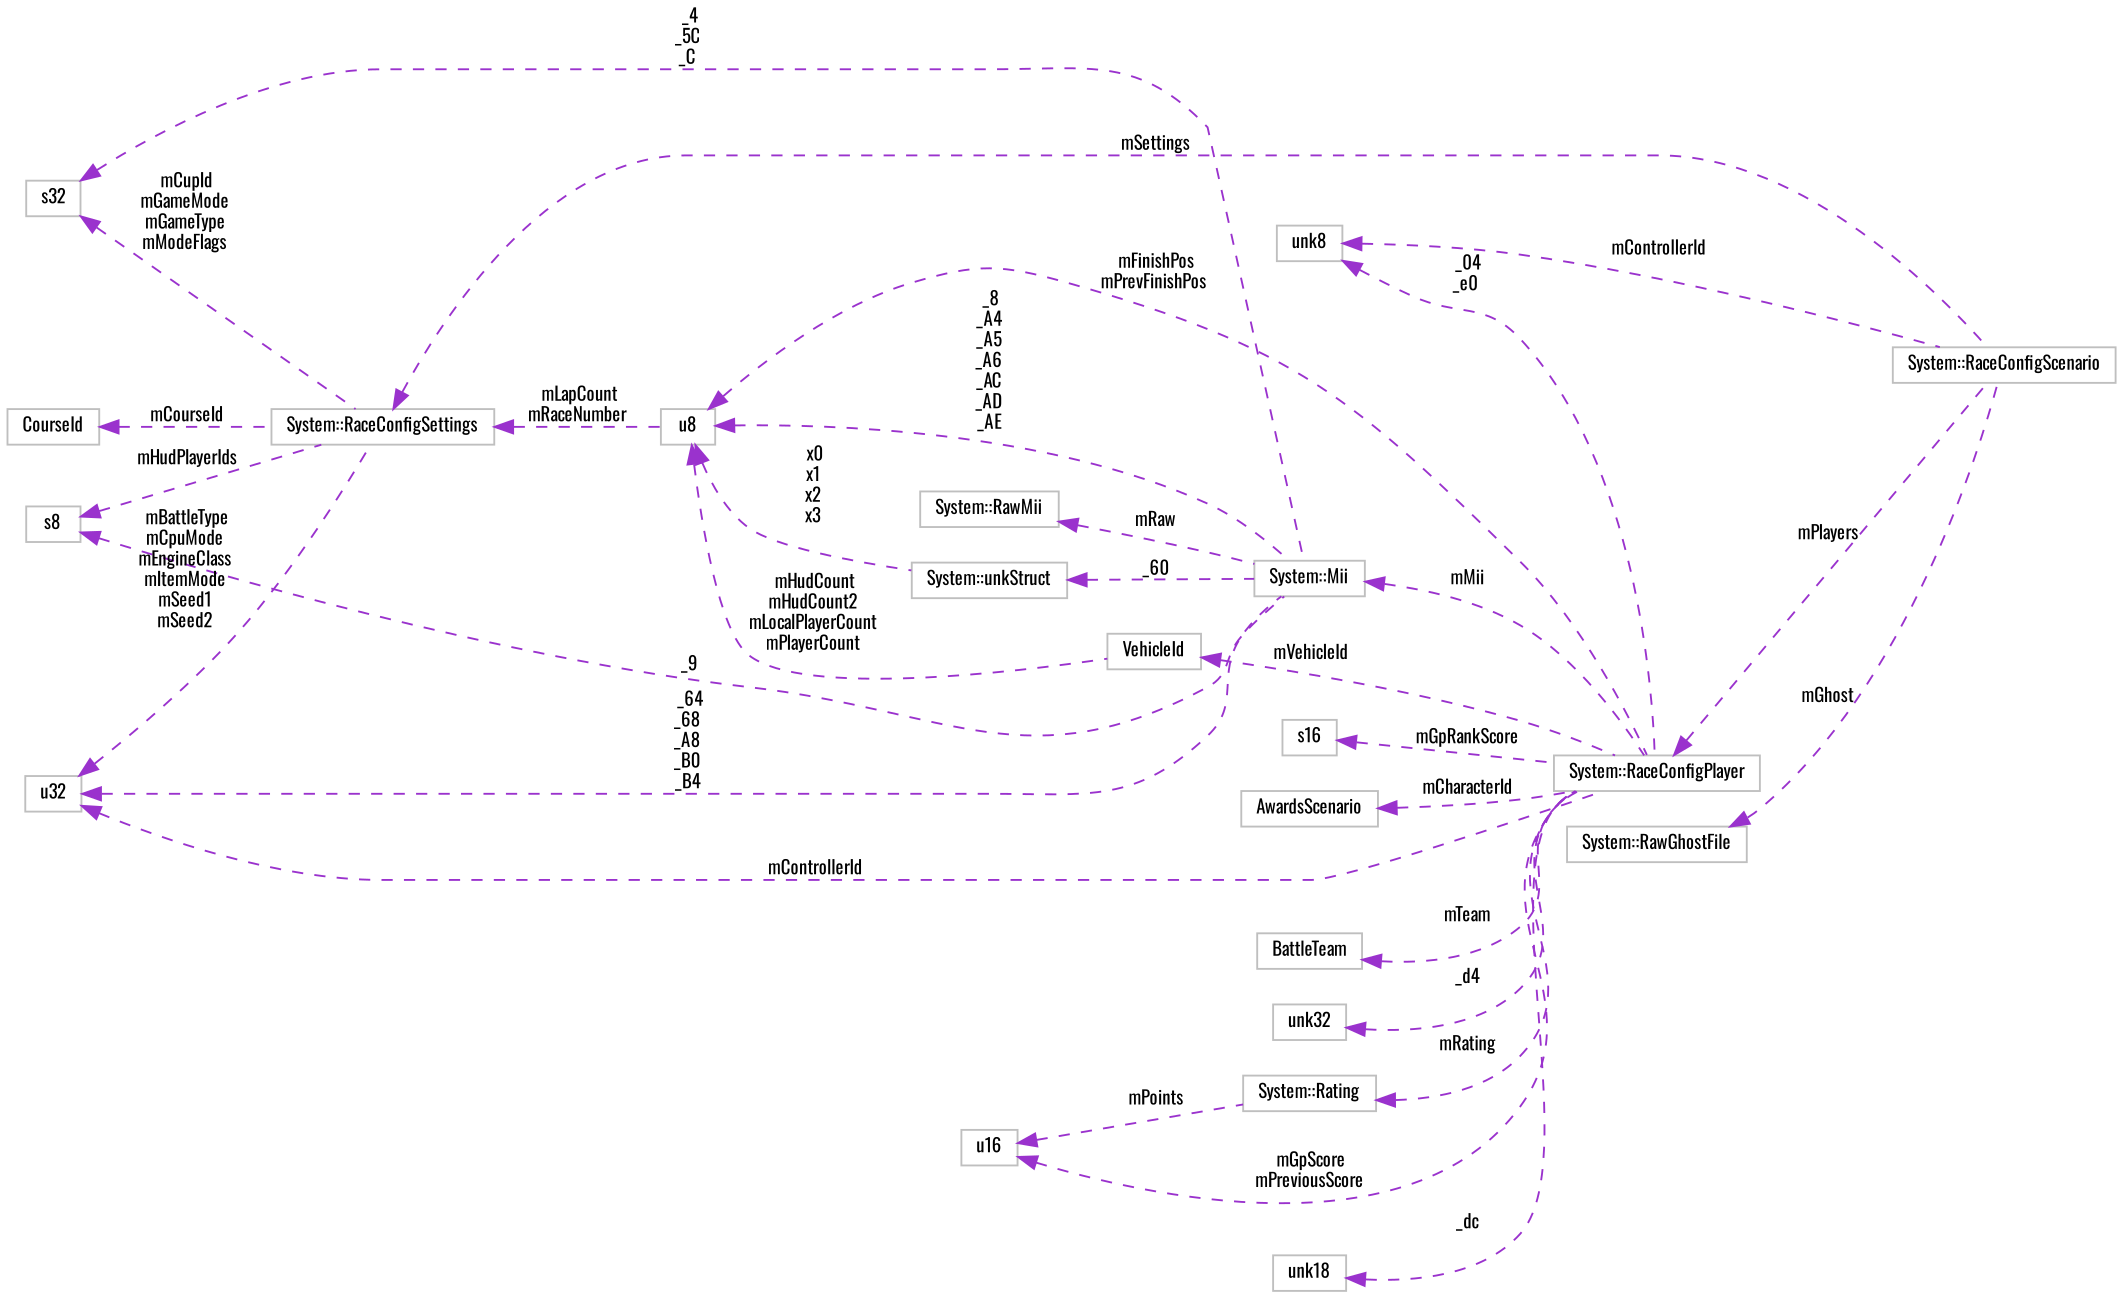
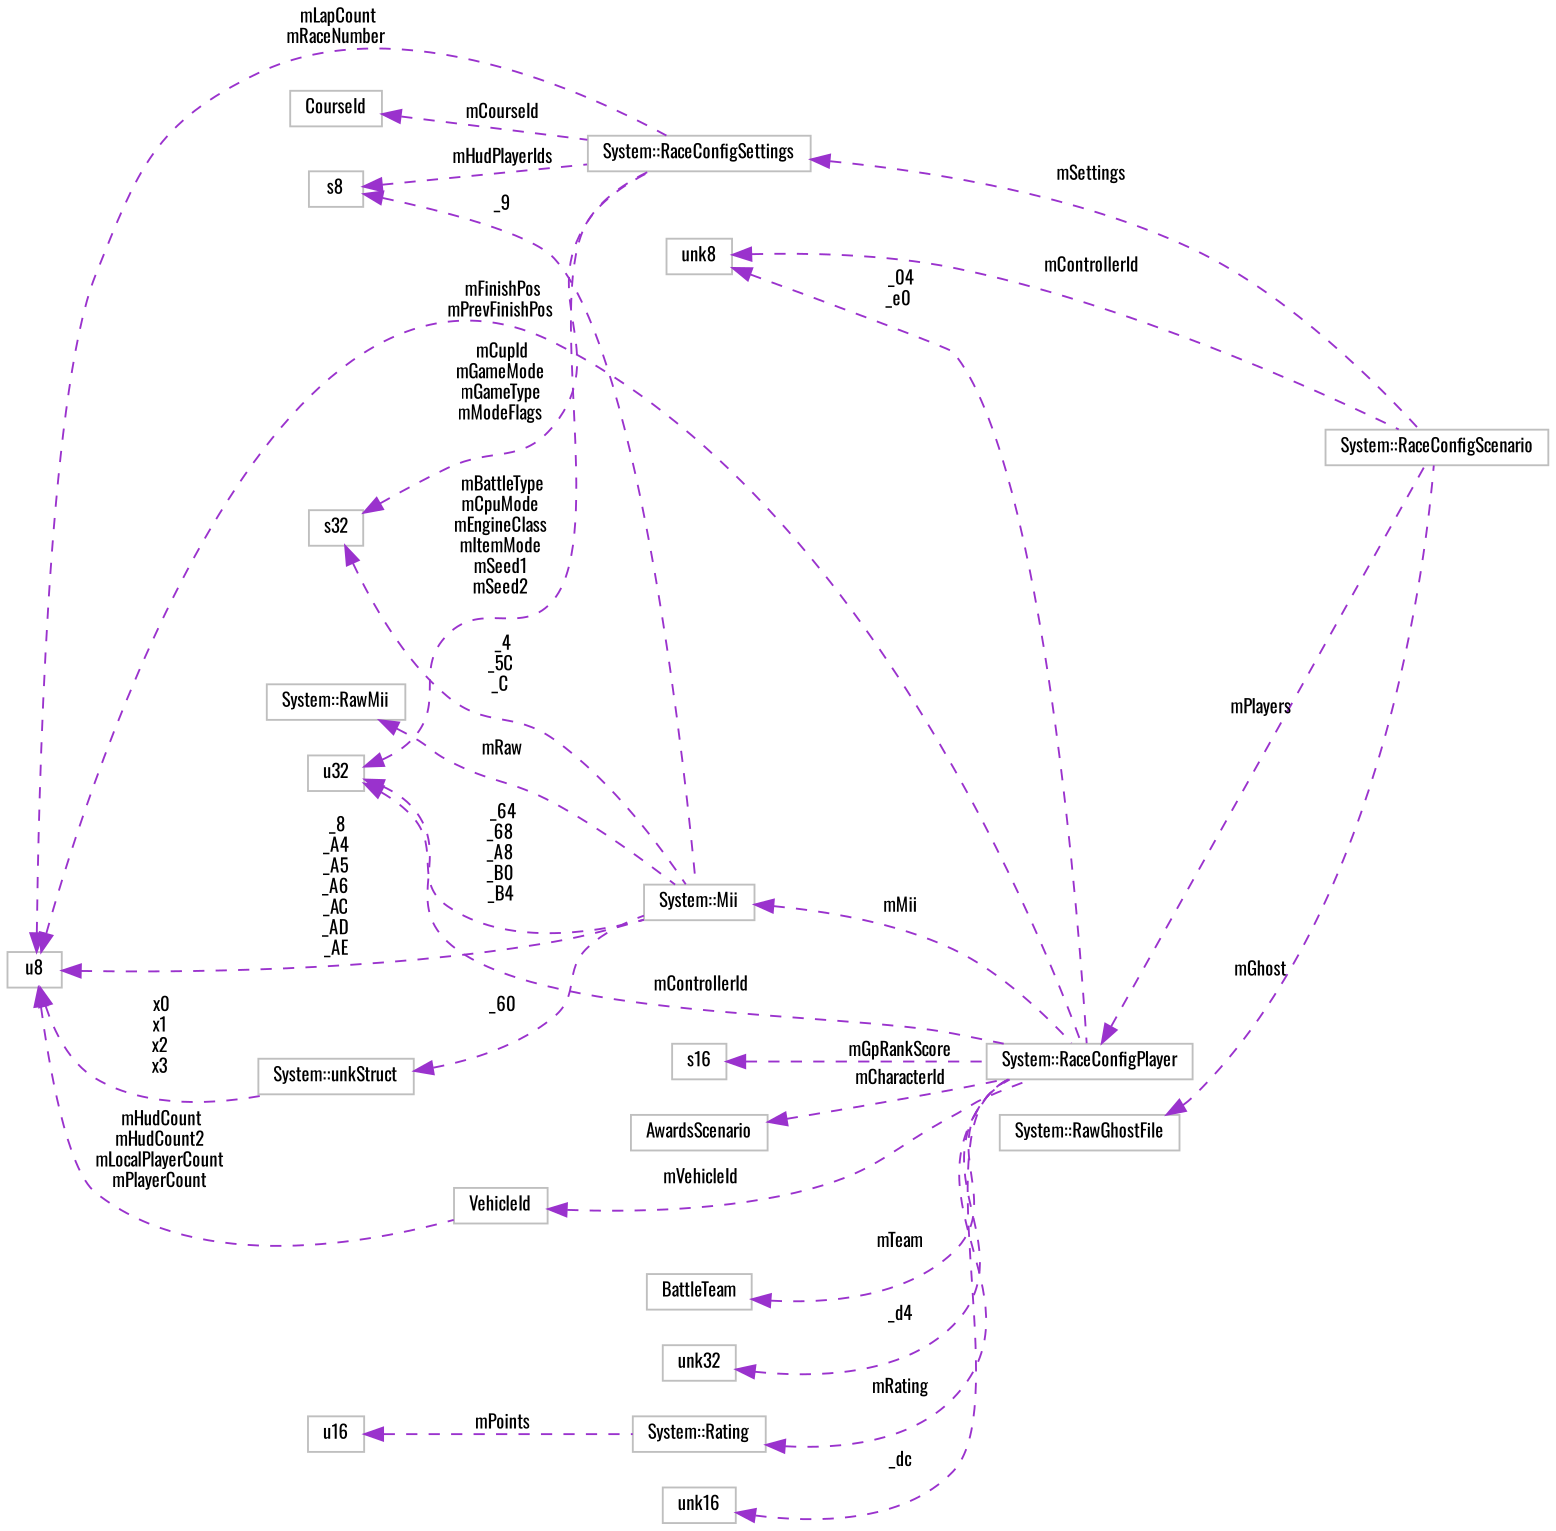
(587, 427) -> (102, 260)
(1453, 1163) -> none
(1310, 1273) -> (699, 1505)
